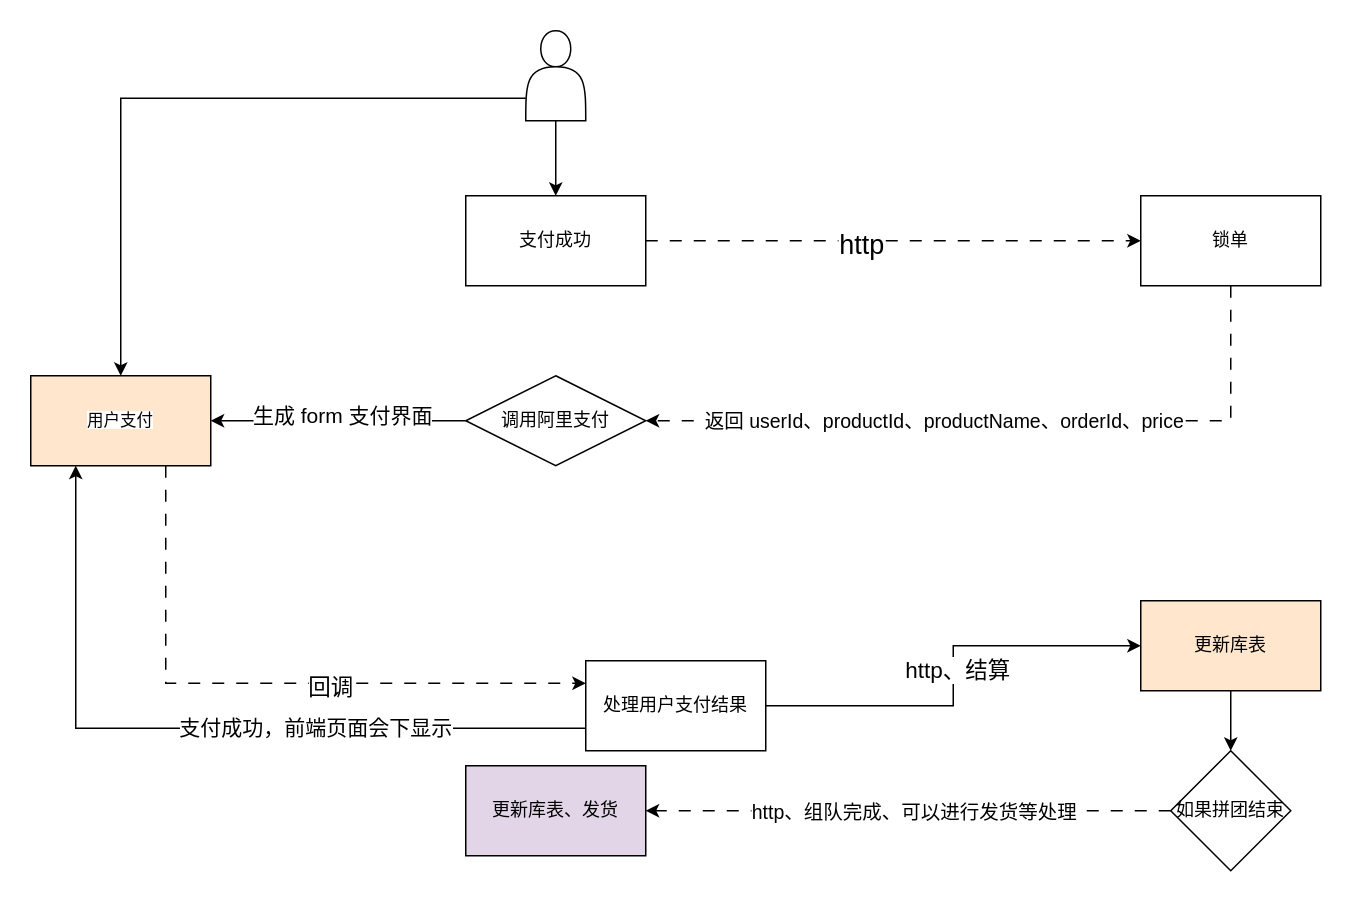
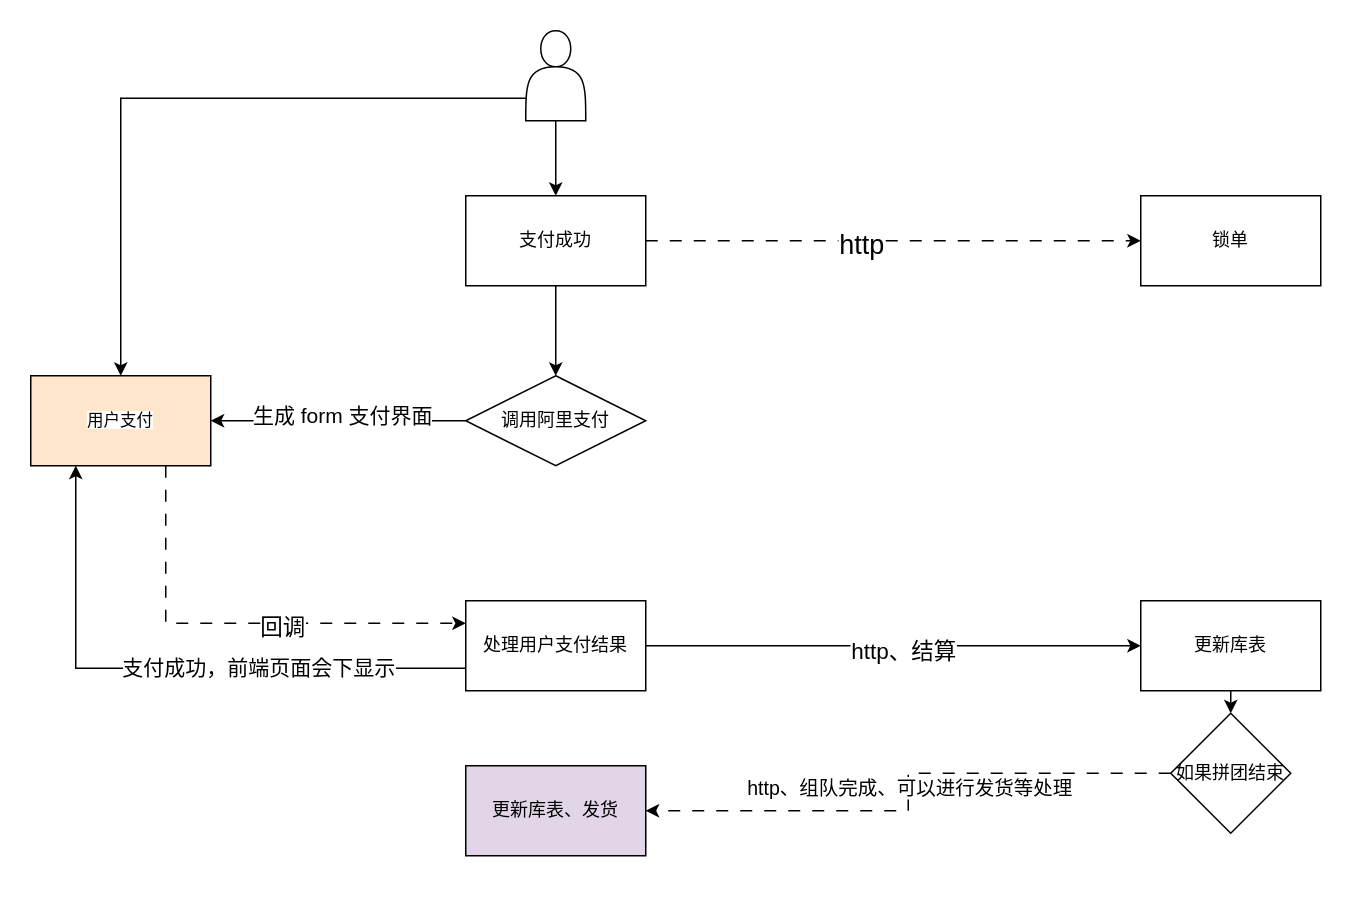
none -> (556, 326)
(982, 421) -> none
(1231, 646) -> (1231, 646)
(676, 706) -> (556, 646)
(1231, 811) -> (1231, 773)
